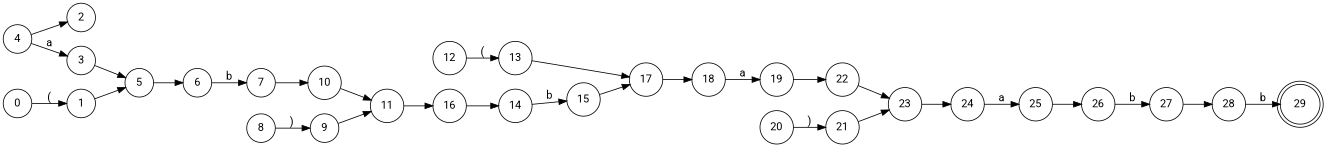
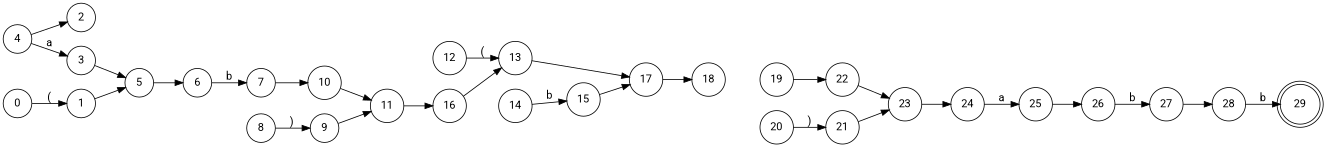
(739, 80) -> none
(478, 106) -> (479, 84)
